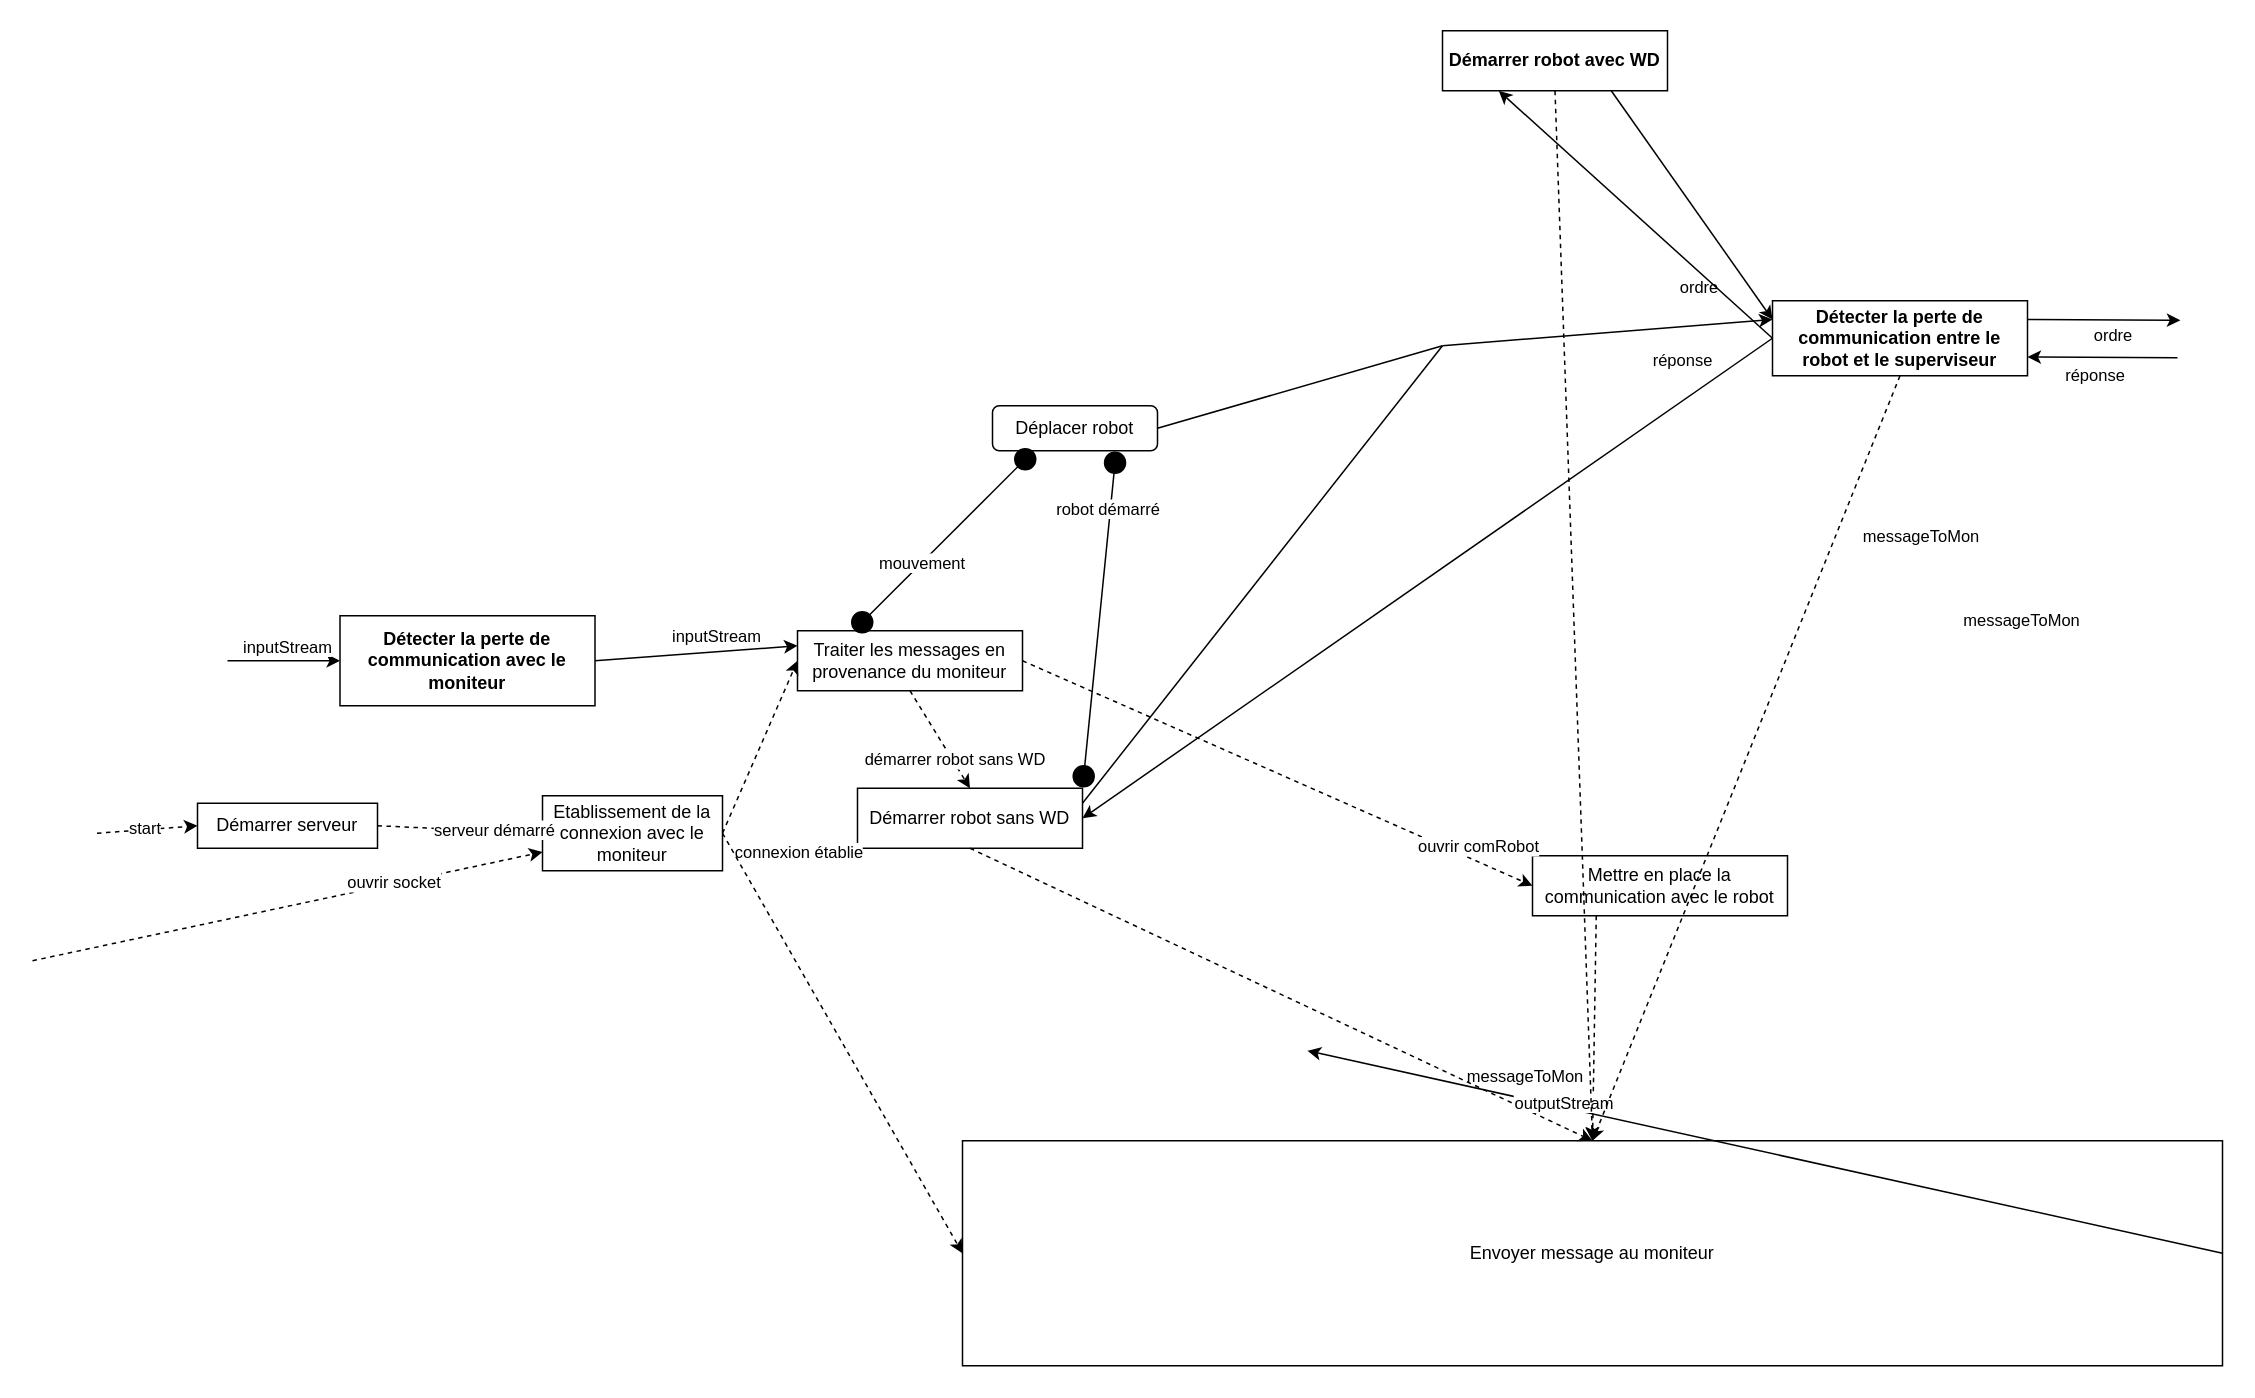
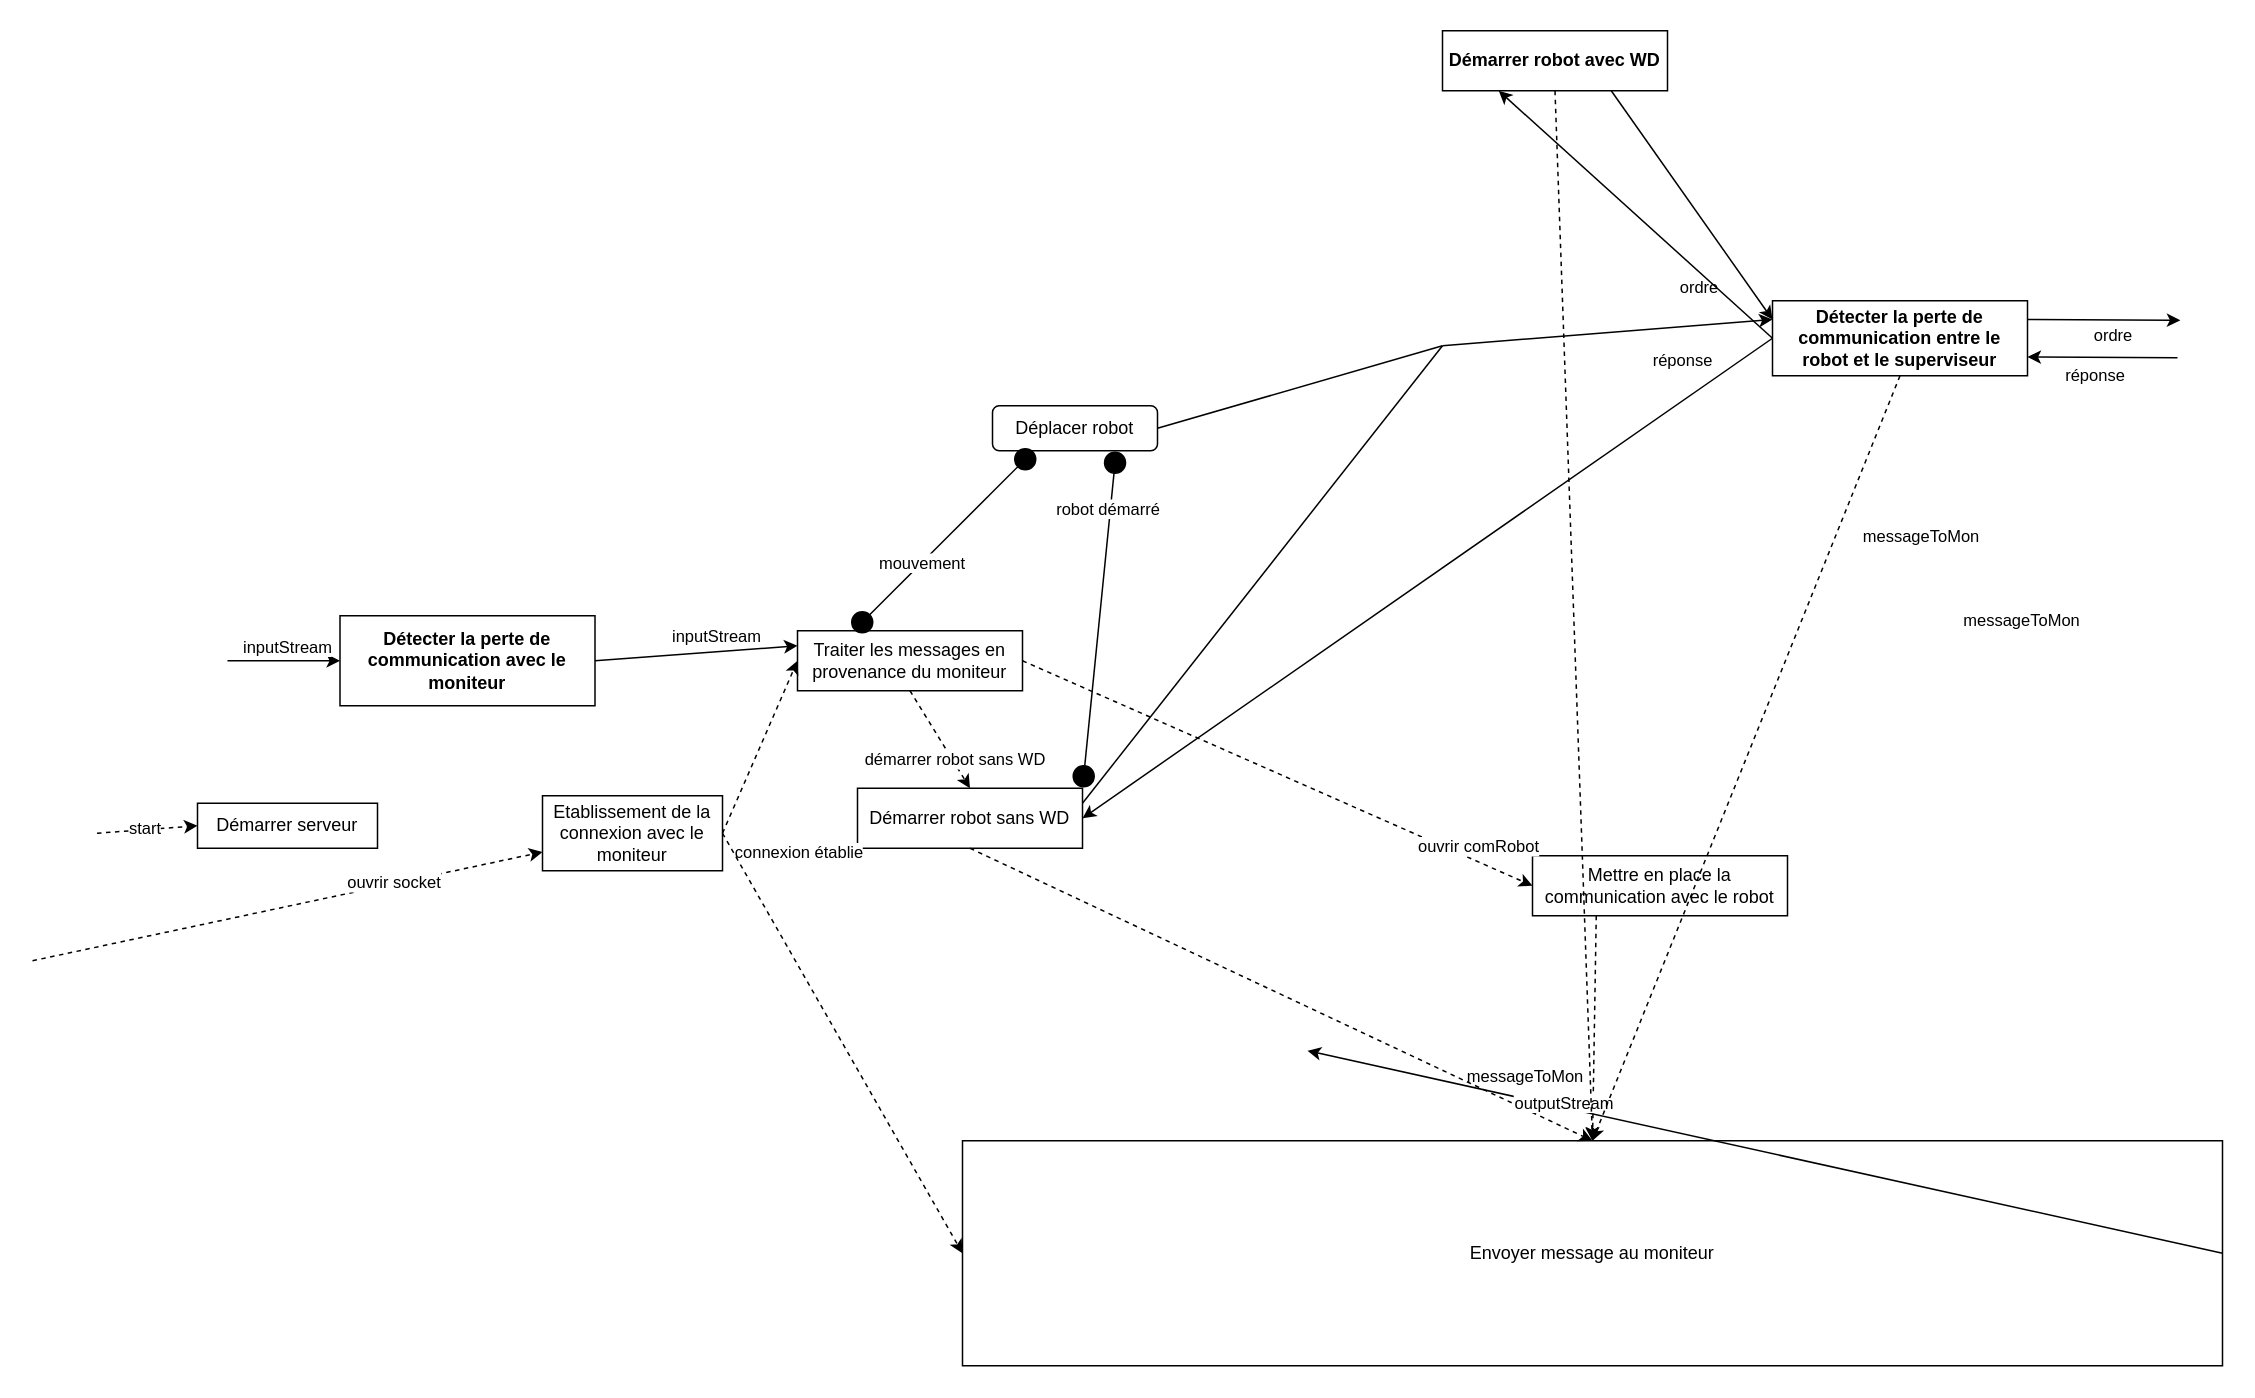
(454, 829) -> none
